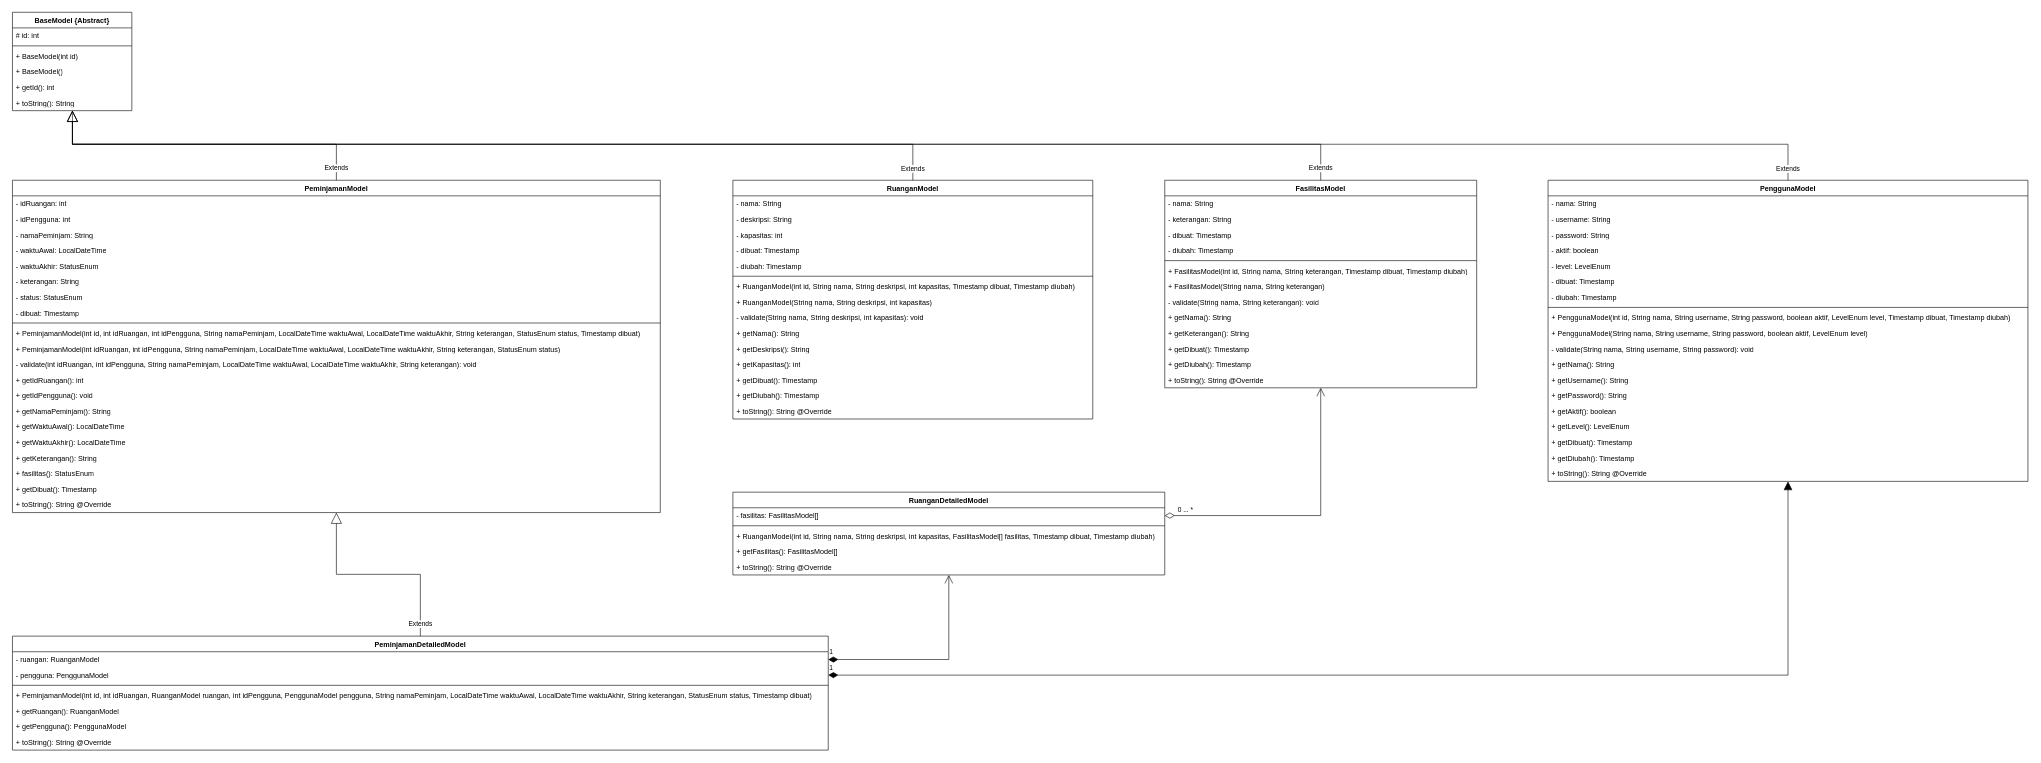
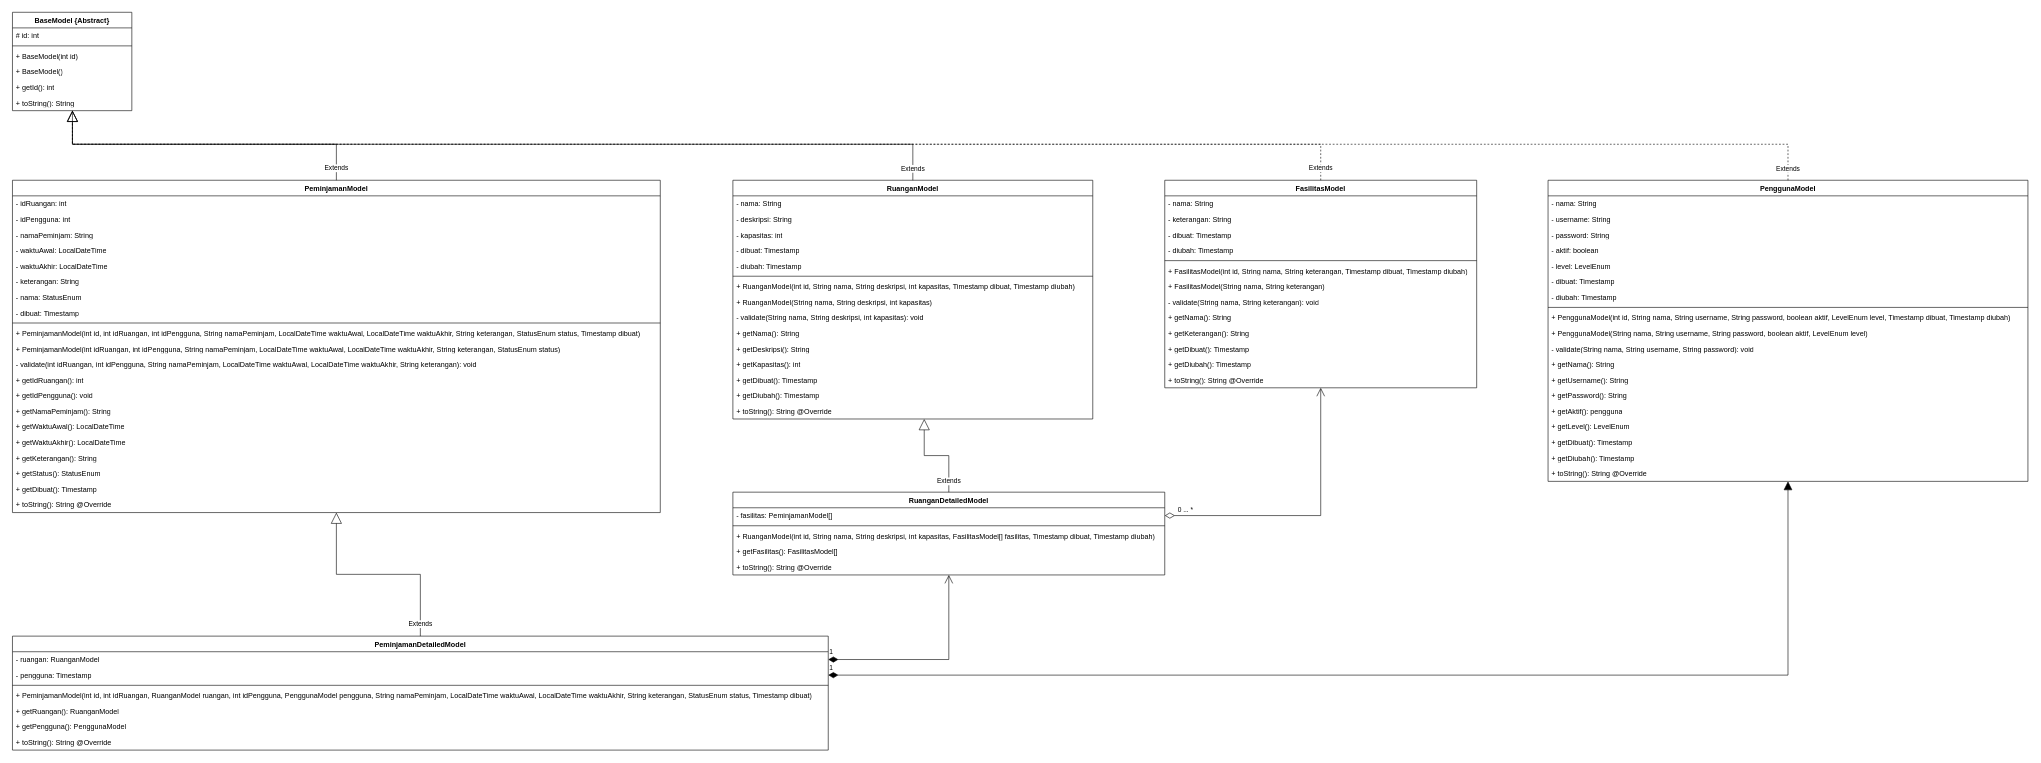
(1573, 144) -> (1573, 144)
(1321, 163) -> (1321, 163)
(61, 267) -> (65, 267)
(53, 298) -> (49, 298)
(1590, 412) -> (1593, 412)
none -> (943, 456)
(61, 474) -> (63, 474)
(786, 516) -> (789, 516)
(63, 676) -> (54, 676)
